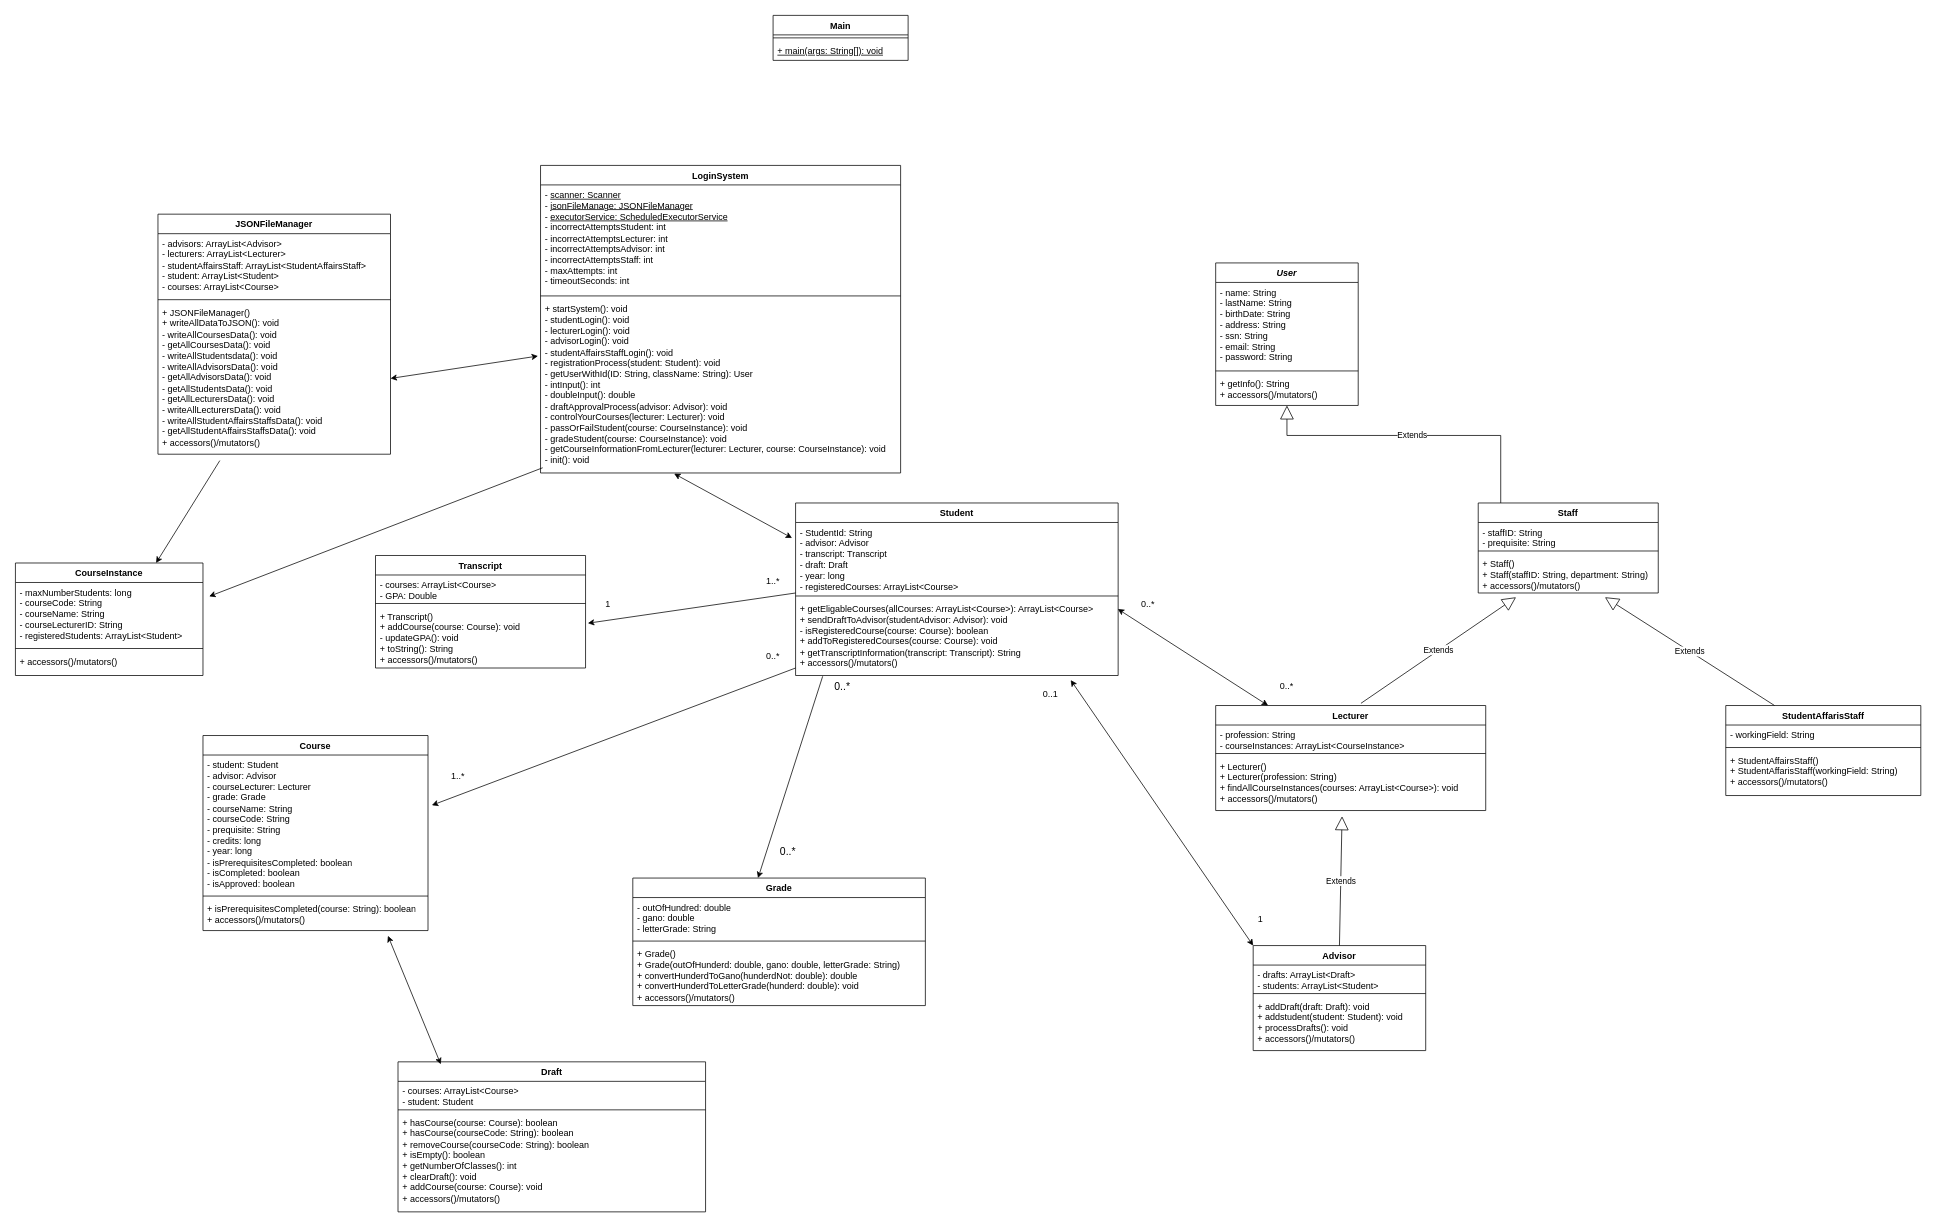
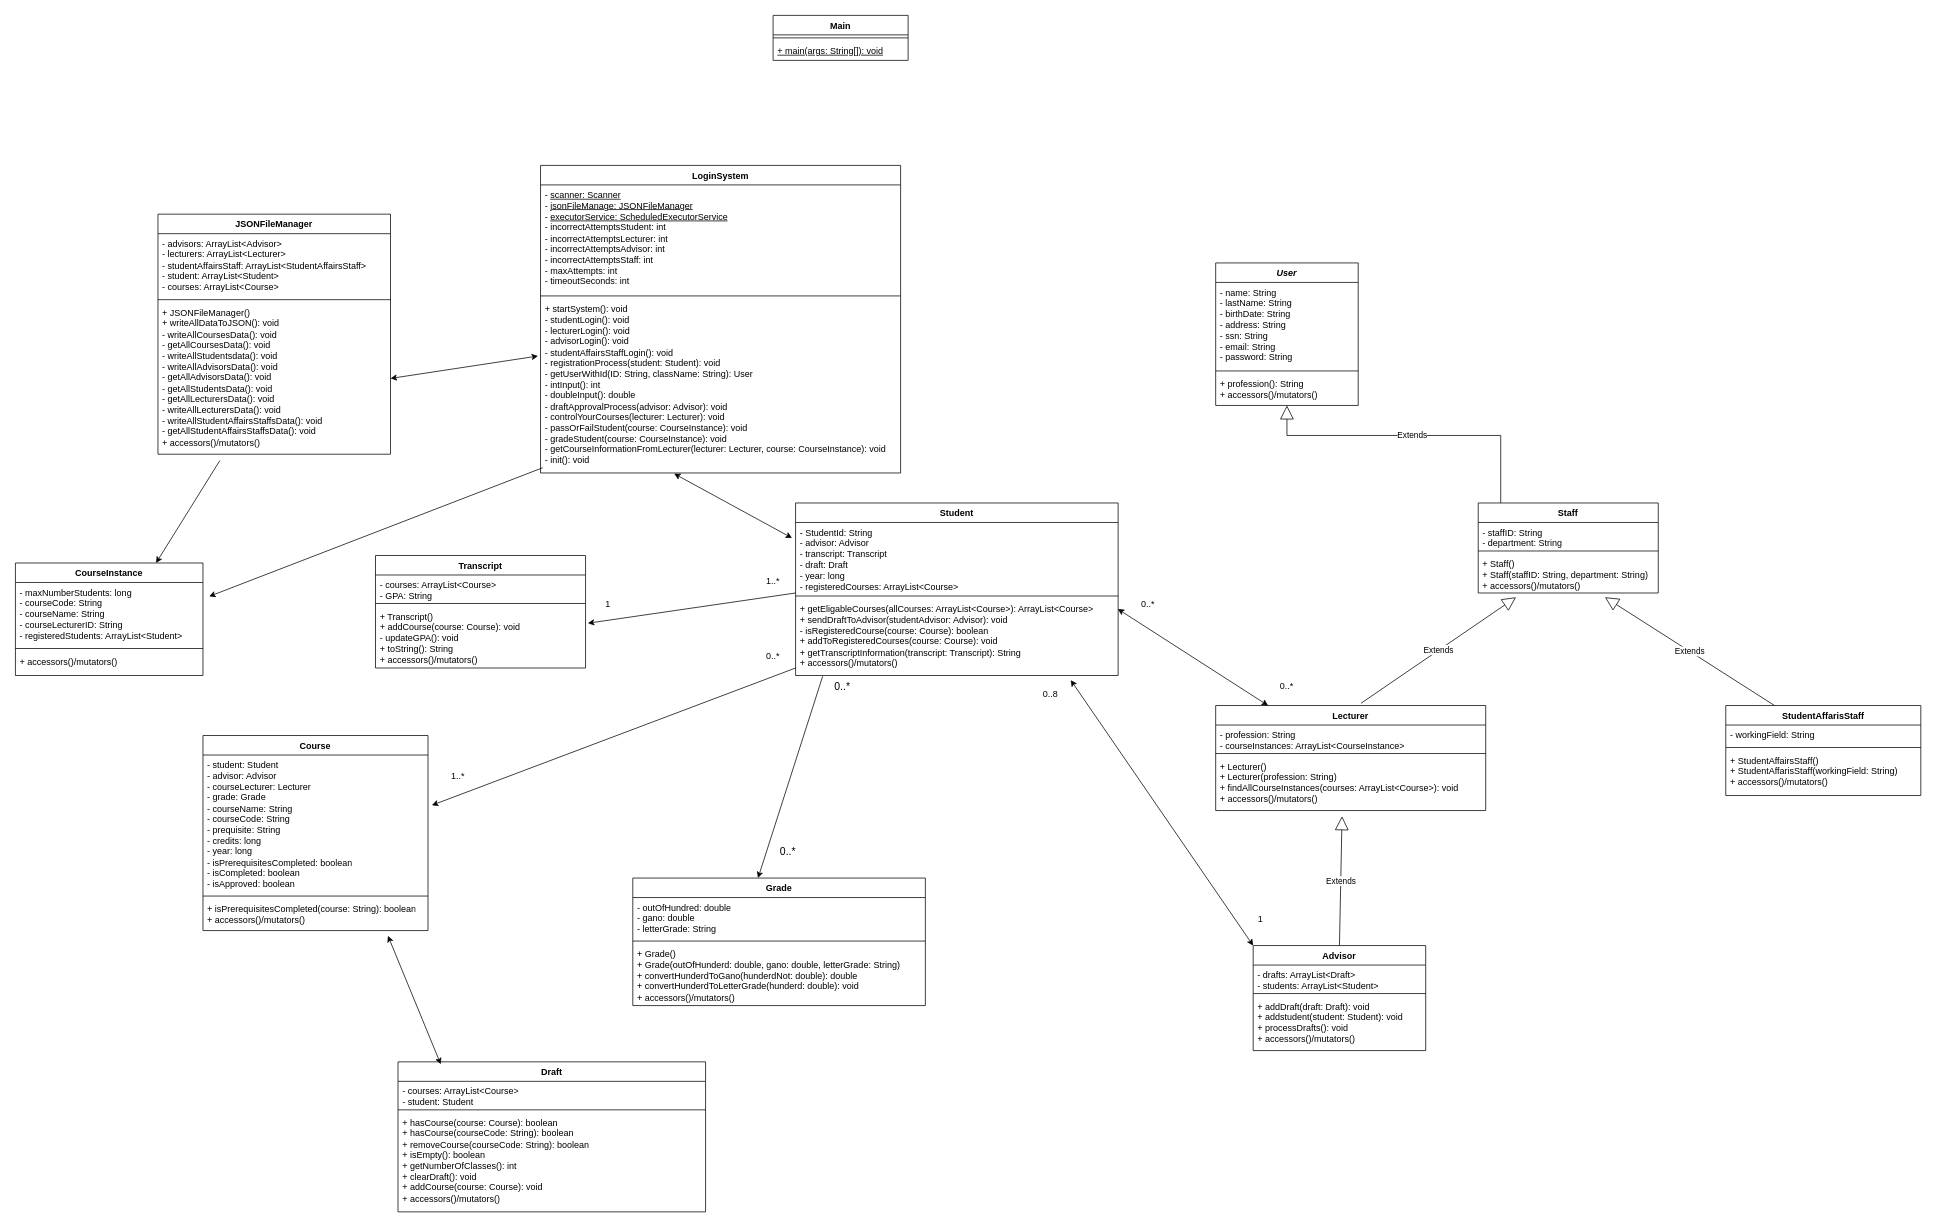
(1279, 390) -> (1279, 390)
(1526, 538) -> (1528, 538)
(446, 591) -> (446, 591)
(1050, 694) -> (1050, 694)
